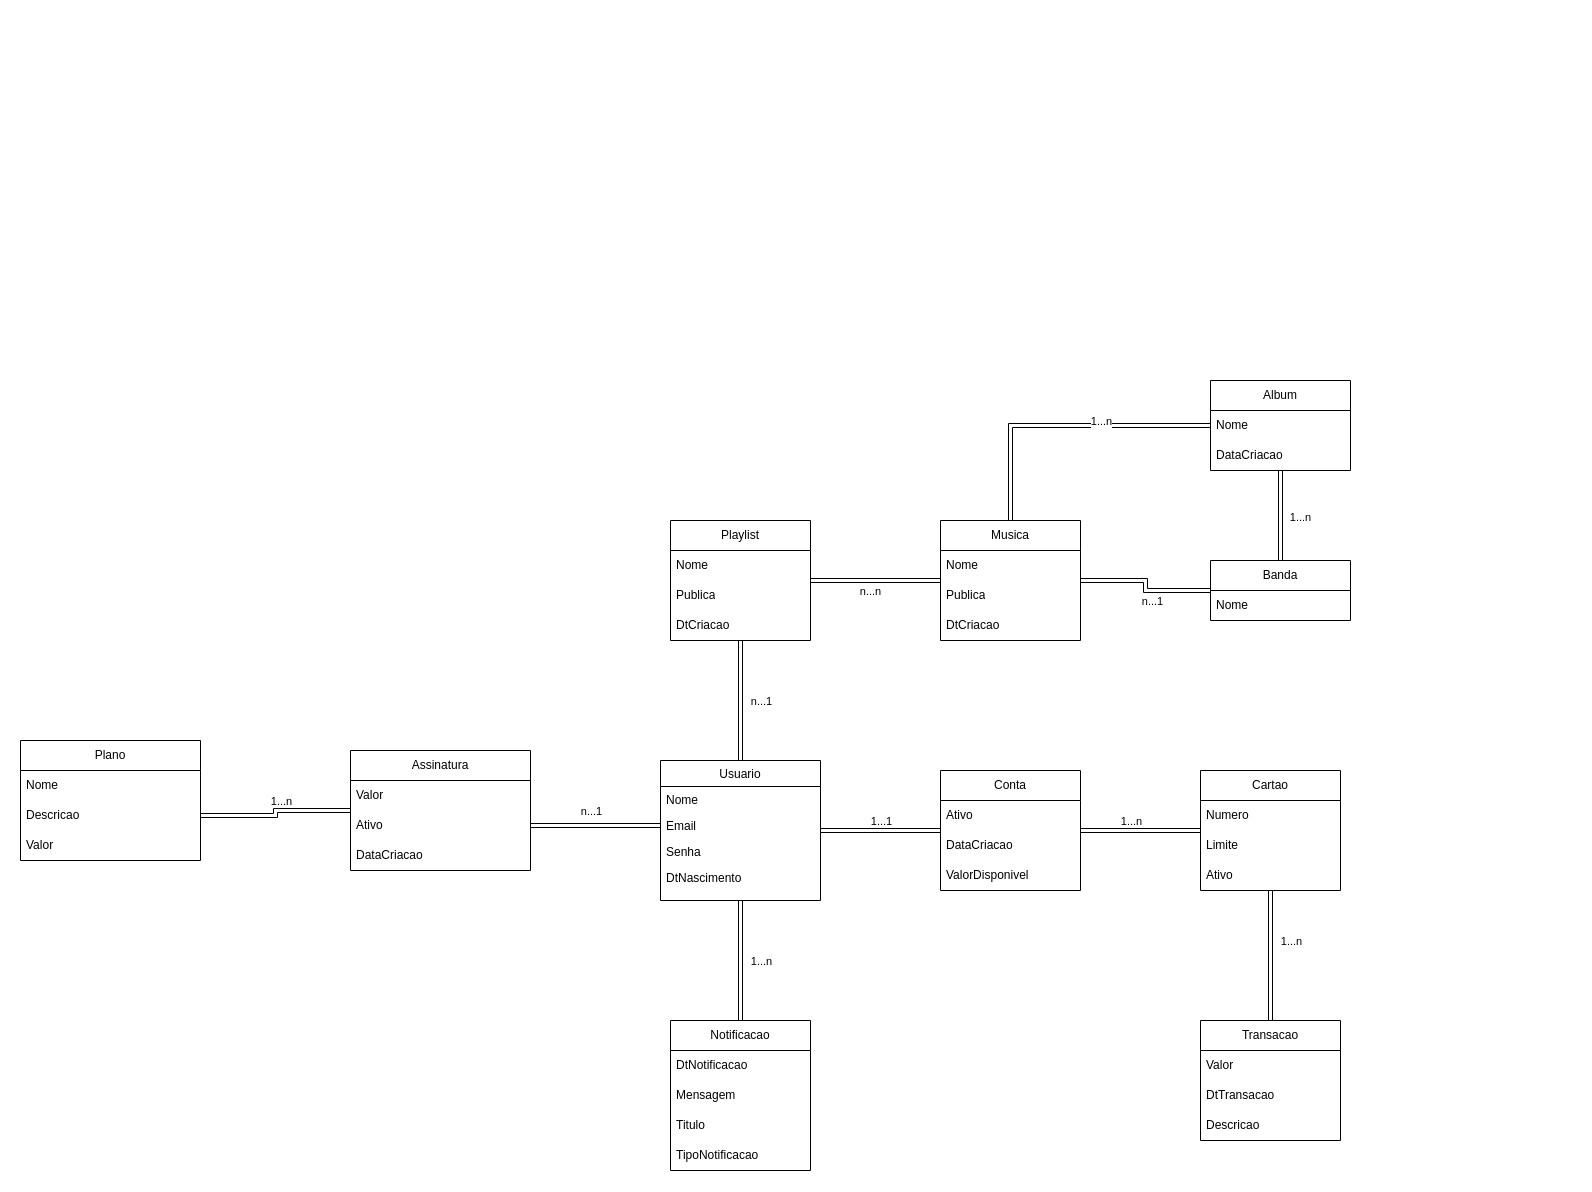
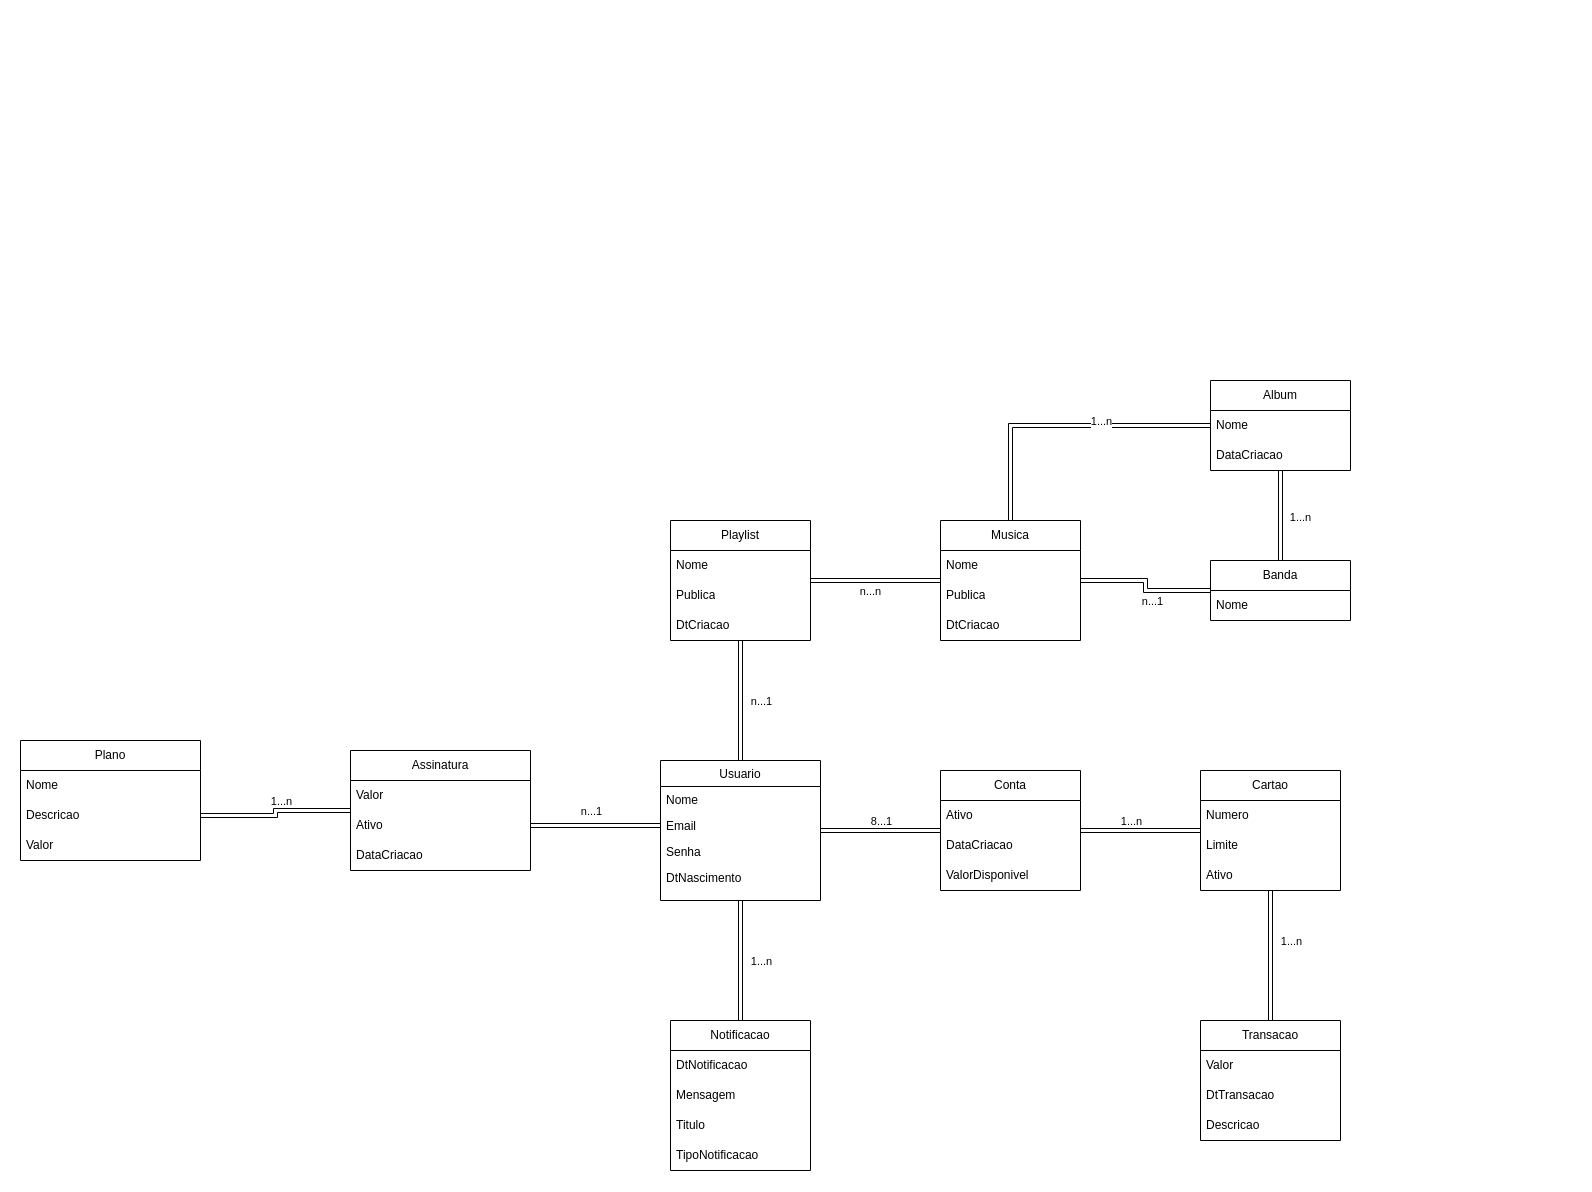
(882, 822) -> (882, 822)
